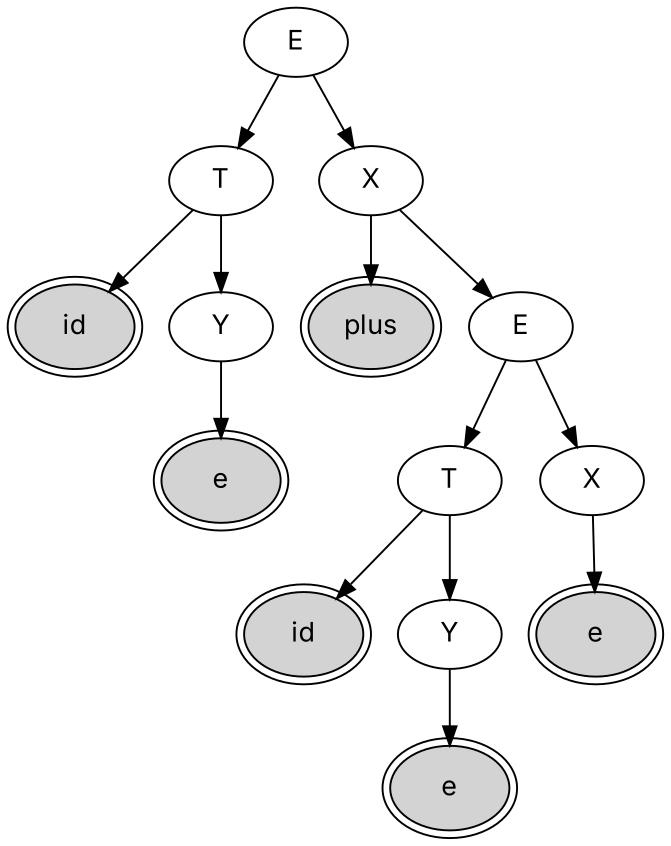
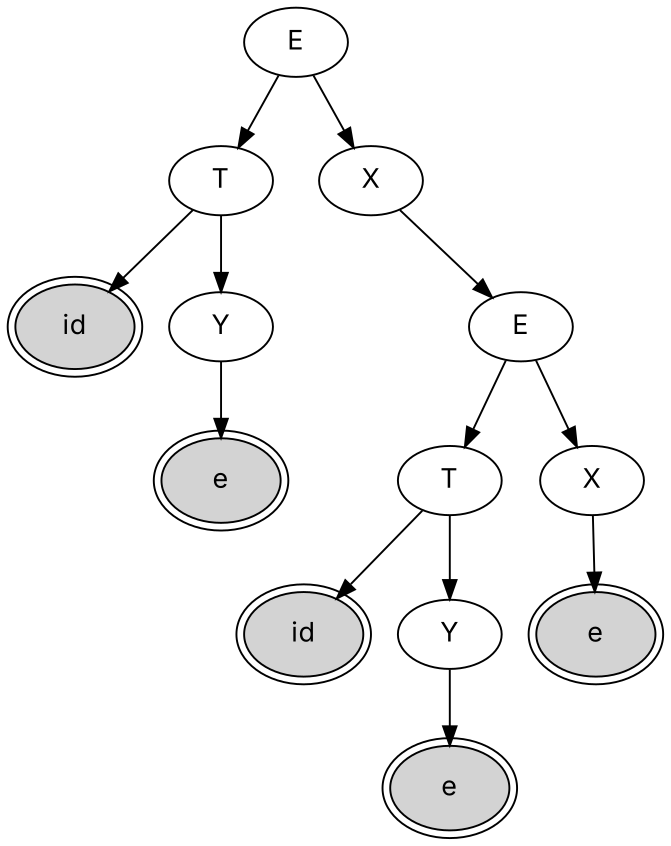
(371, 327) -> none
